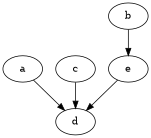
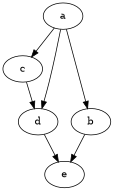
none -> (45, 40)
none -> (76, 65)
(105, 93) -> (50, 145)
